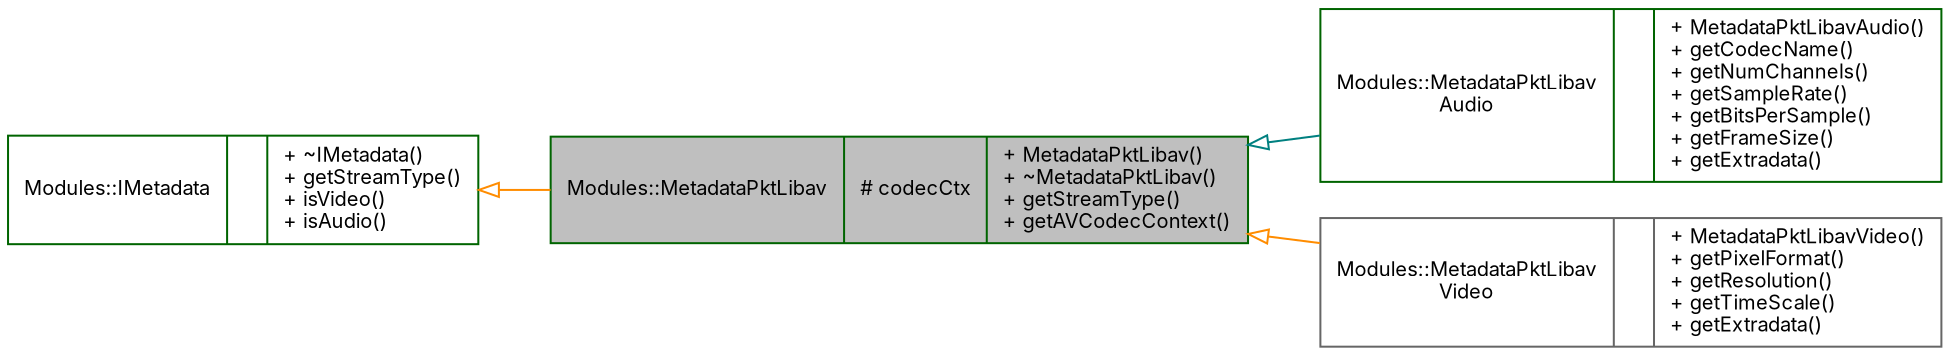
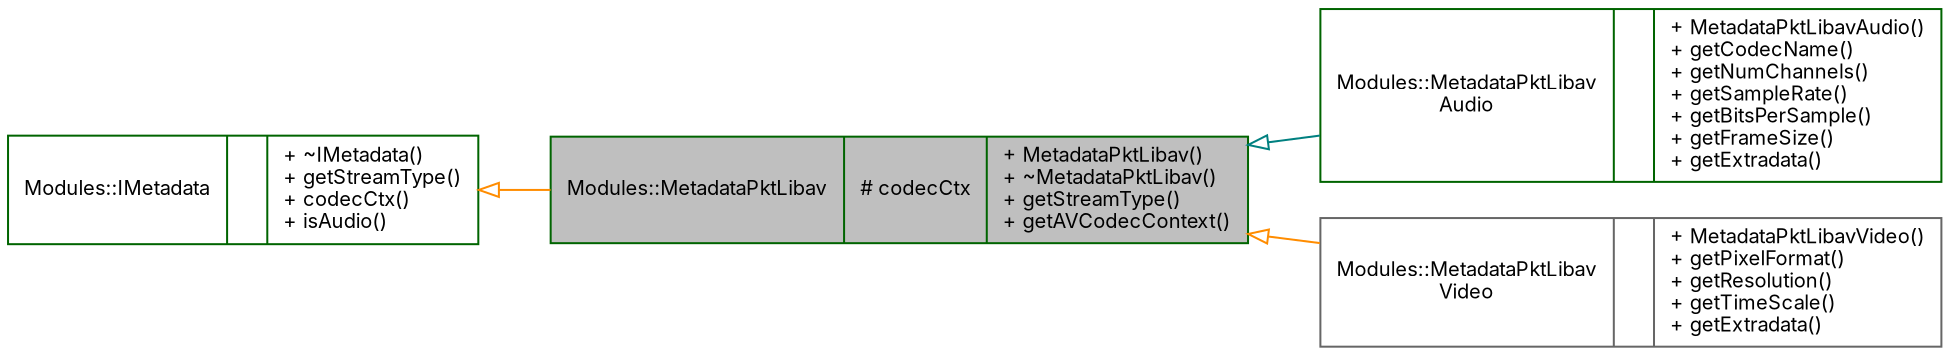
(336, 200) -> (348, 200)
